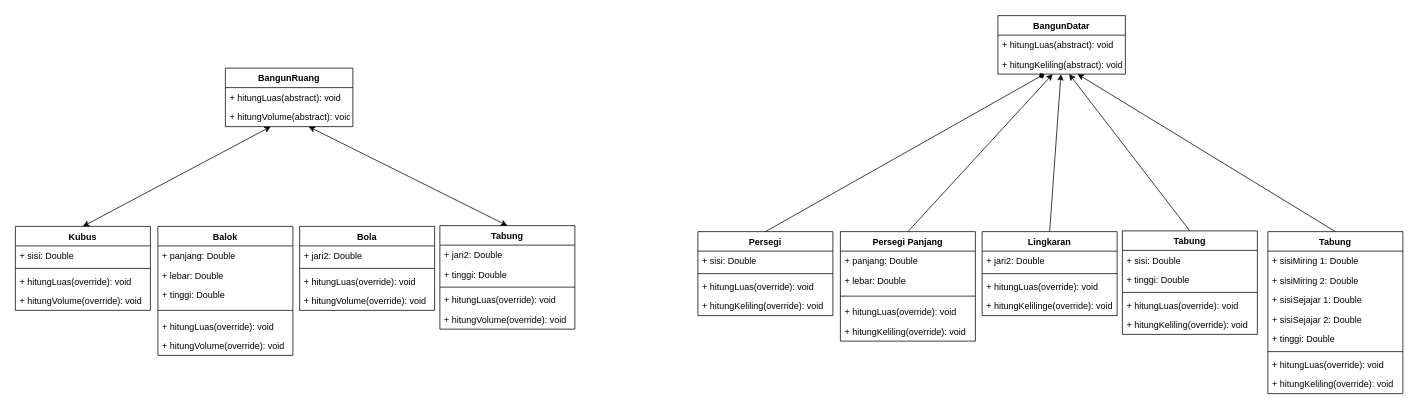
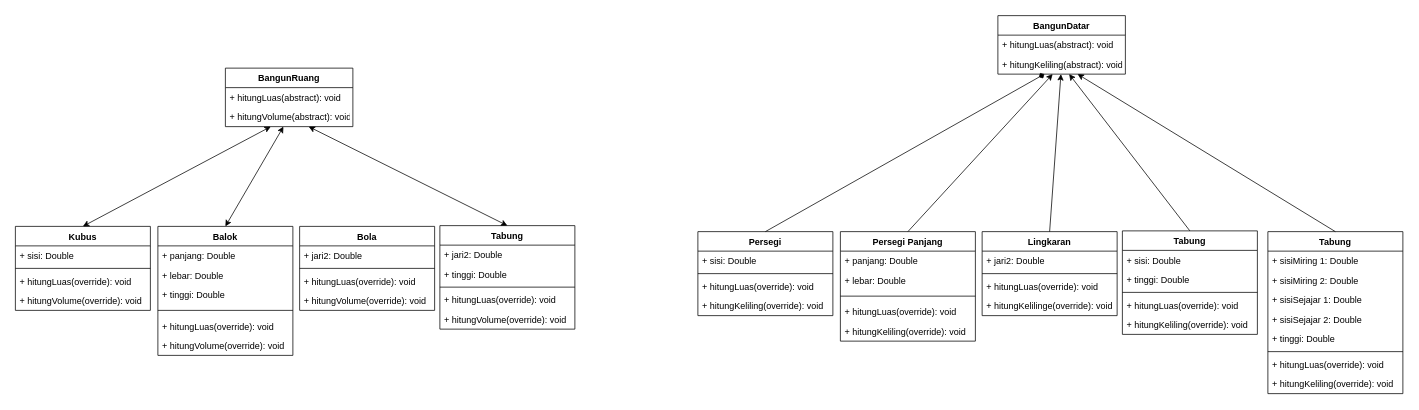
none -> (254, 177)
